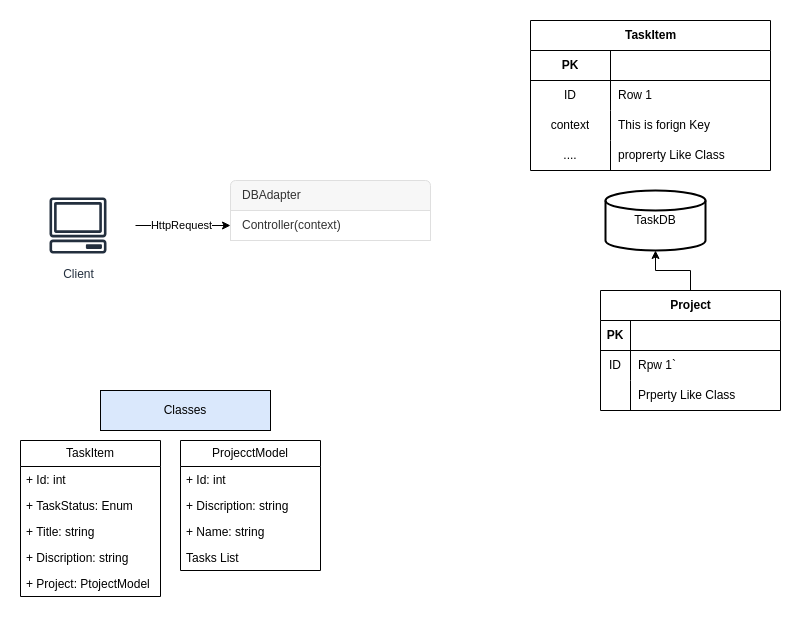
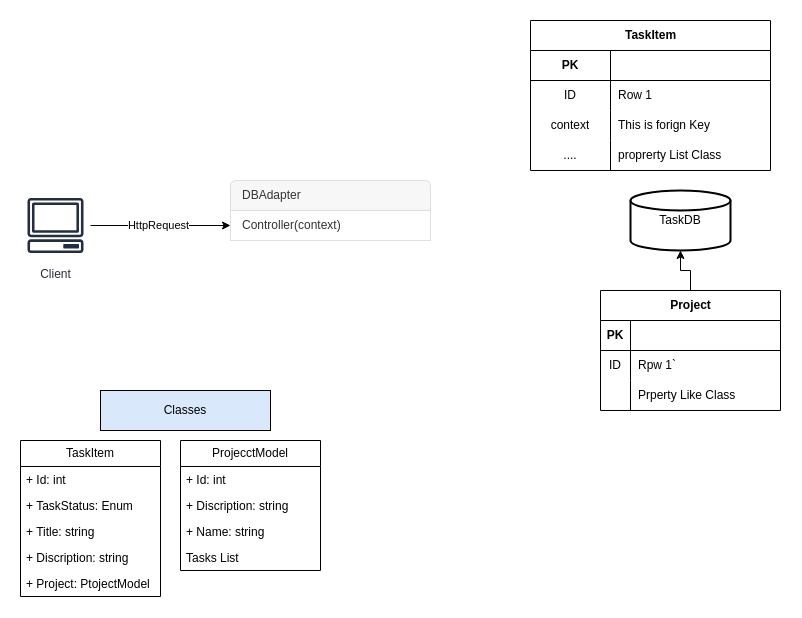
(679, 156) -> (679, 156)
(656, 221) -> (681, 221)
(78, 226) -> (56, 226)
